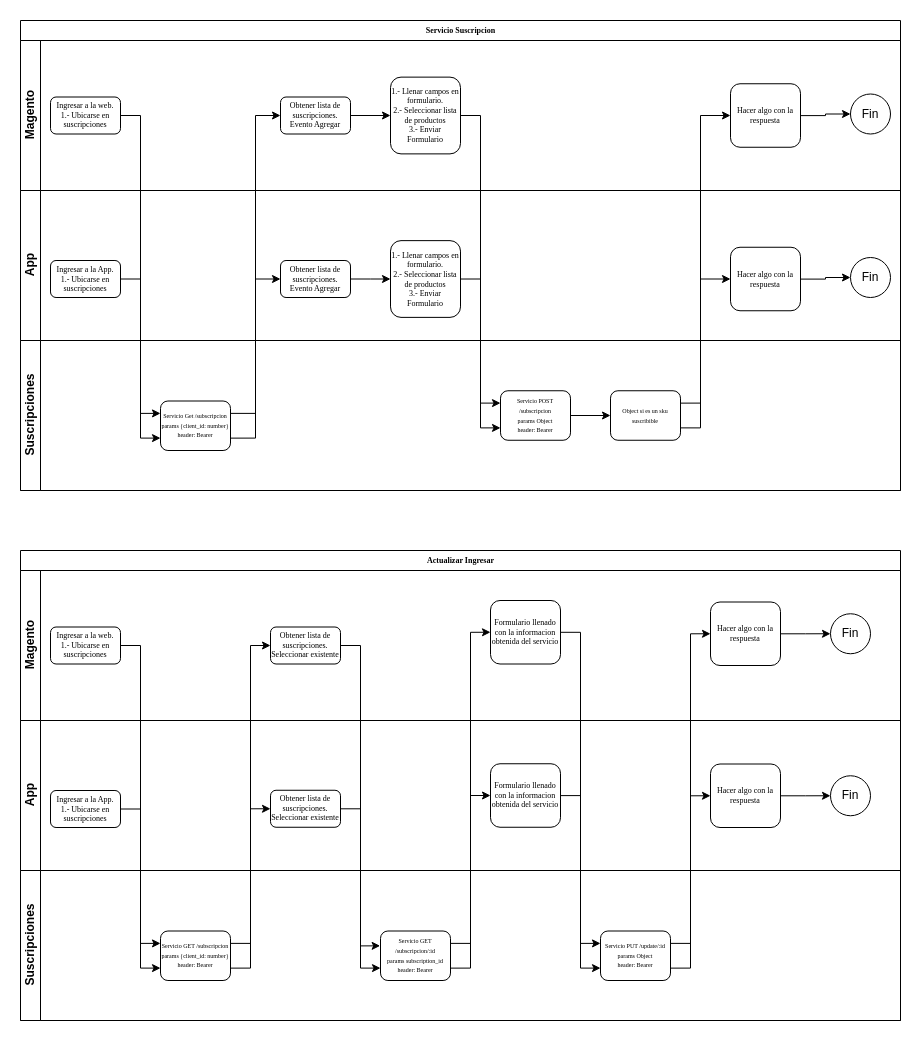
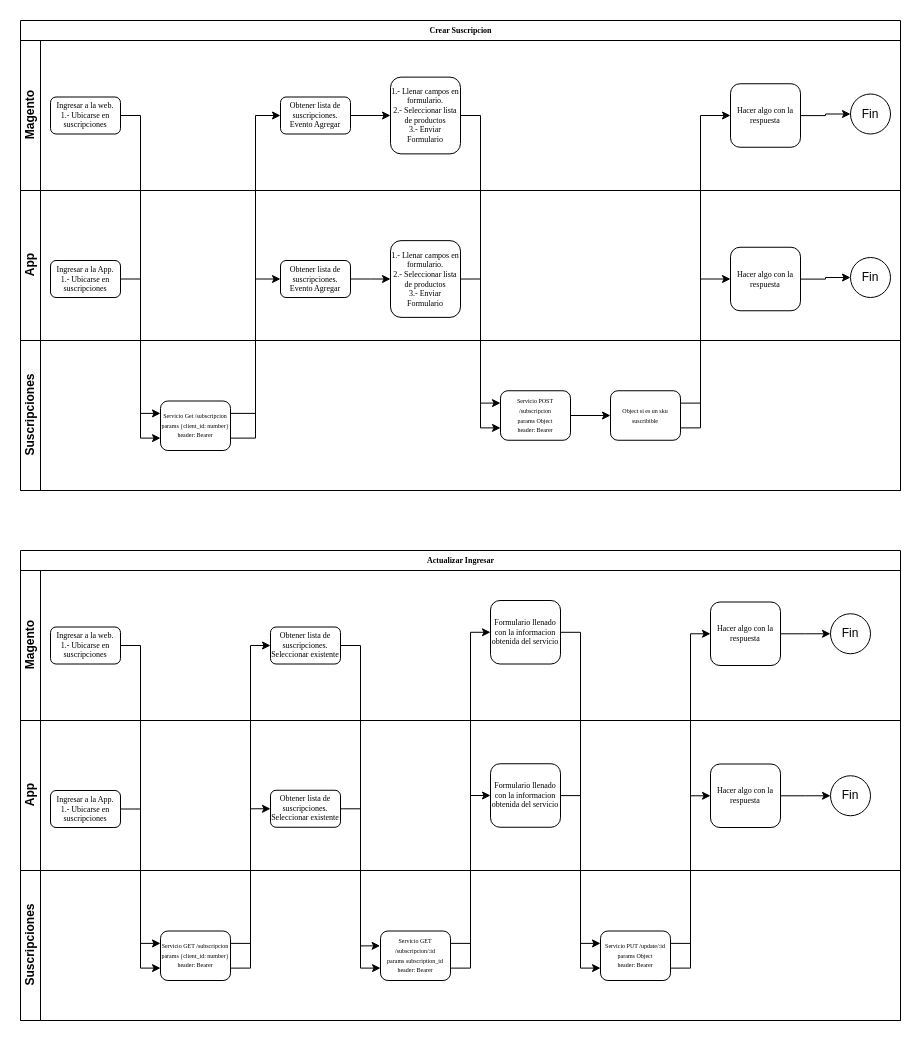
(461, 31) -> (461, 31)
